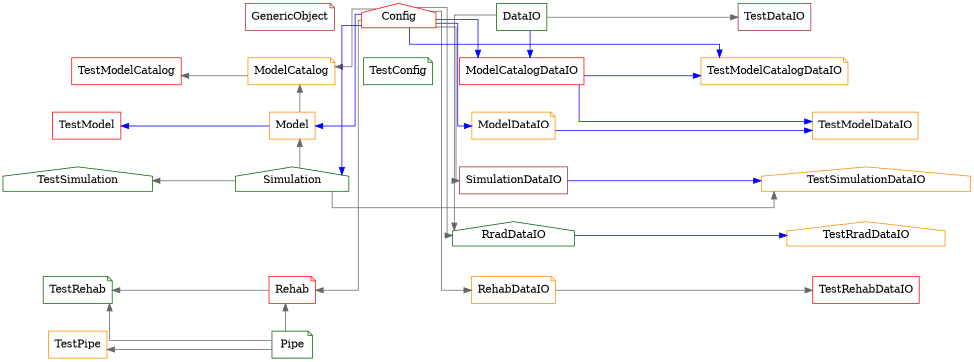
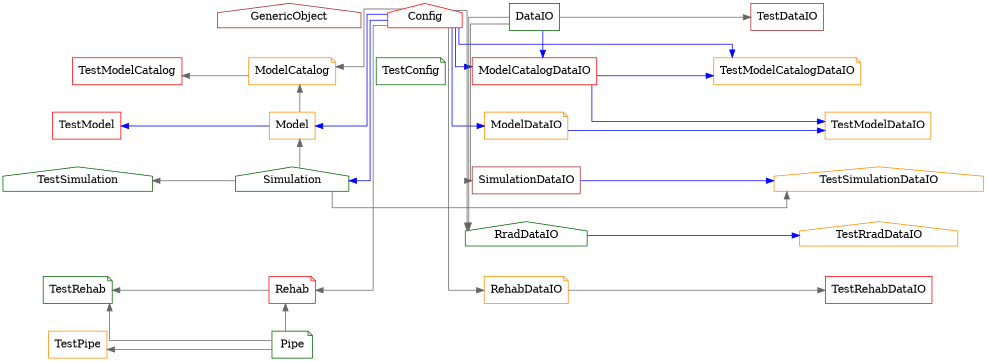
(290, 17) -> (289, 17)
(456, 94) -> (470, 83)
